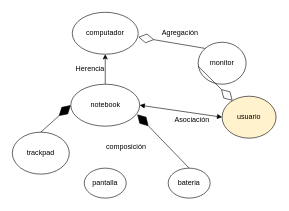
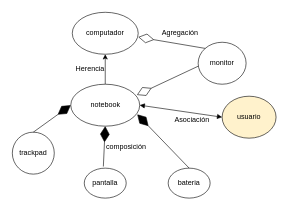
(210, 78) -> (175, 77)
(41, 153) -> (33, 153)
none -> (104, 163)
